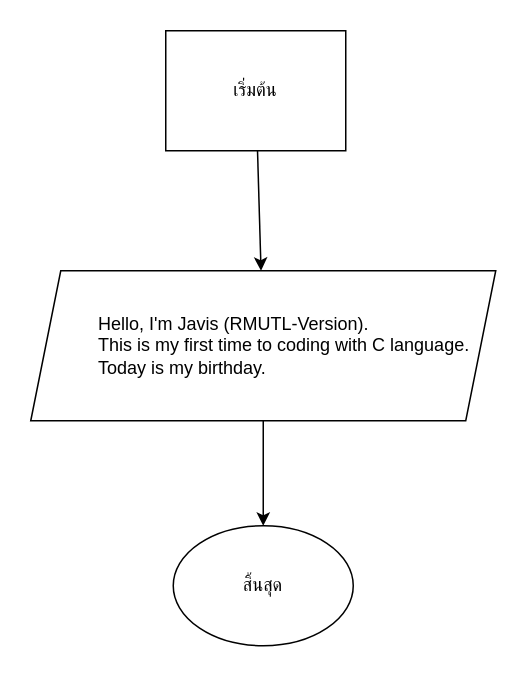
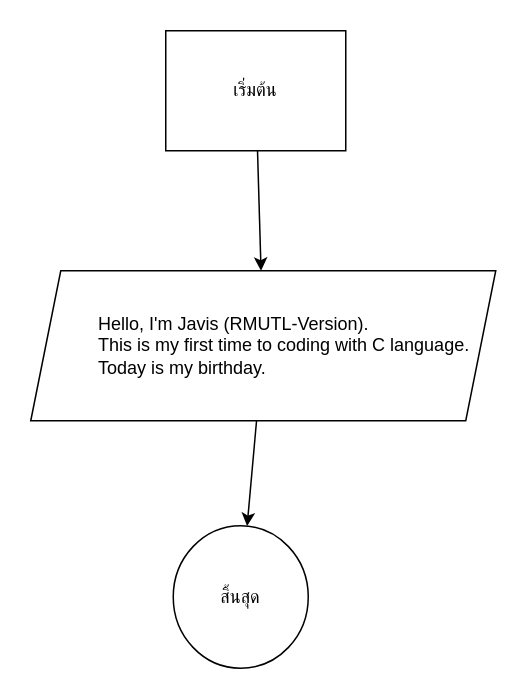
(263, 586) -> (241, 597)
